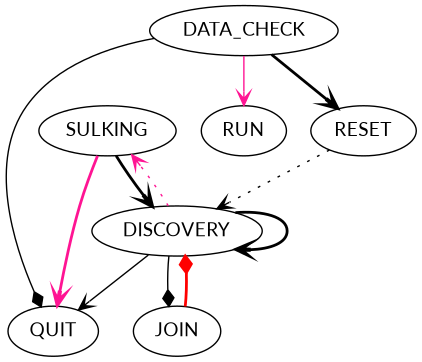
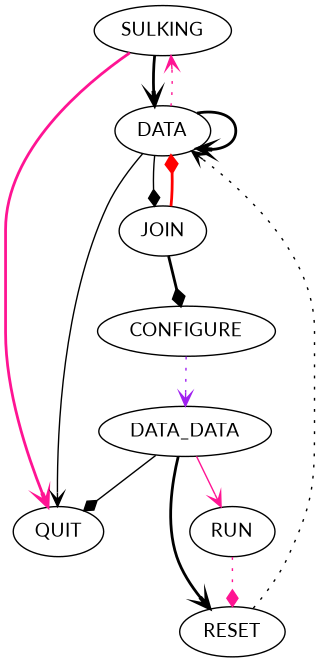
(244, 31) -> (185, 431)
(177, 231) -> (163, 131)
none -> (186, 331)
none -> (232, 574)
